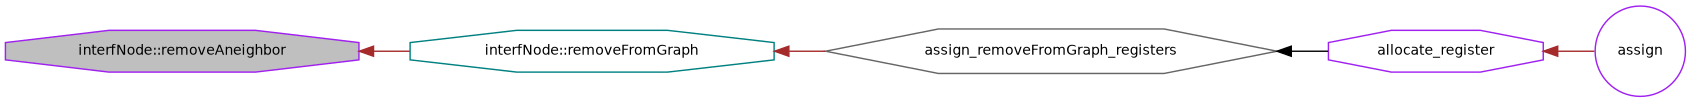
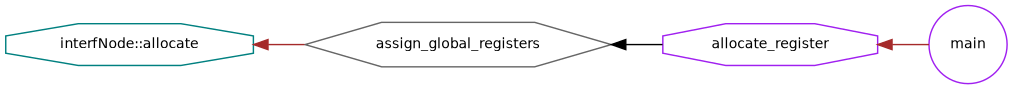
(182, 51) -> none
(592, 51) -> (130, 45)
(1051, 51) -> (458, 45)
(1640, 51) -> (968, 45)
